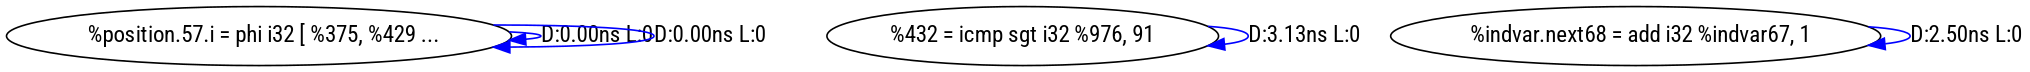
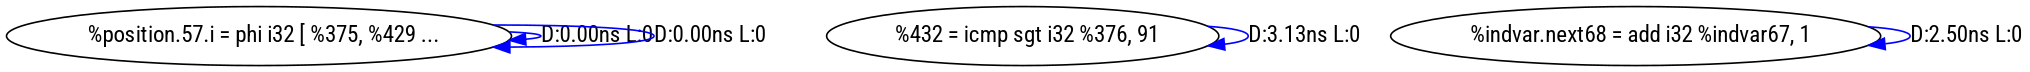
(1023, 36) -> (1023, 36)
